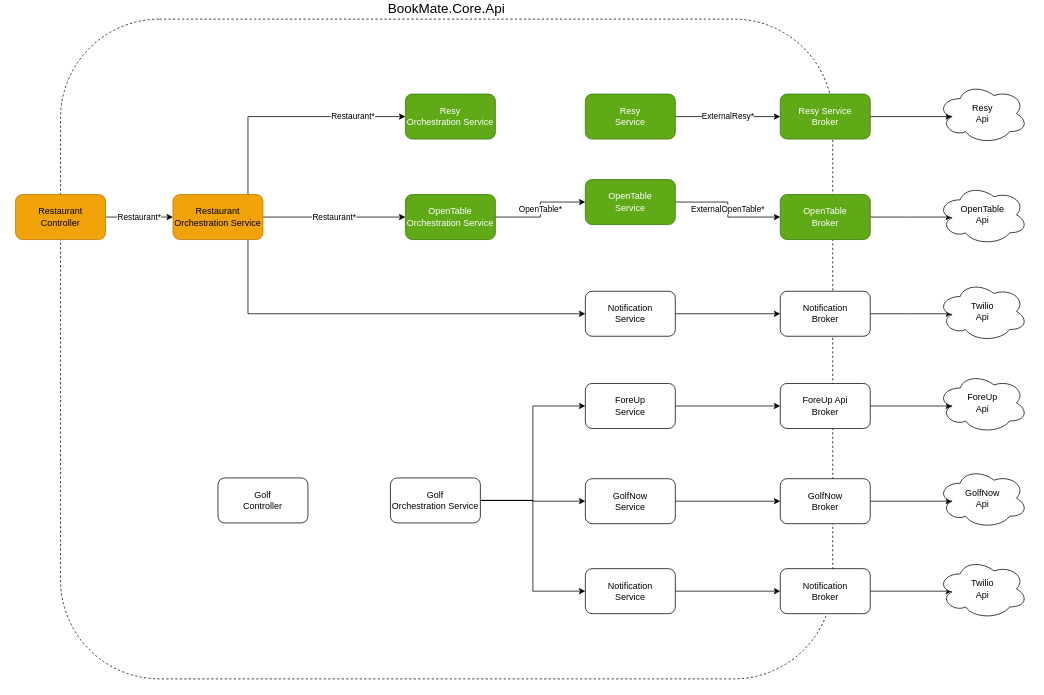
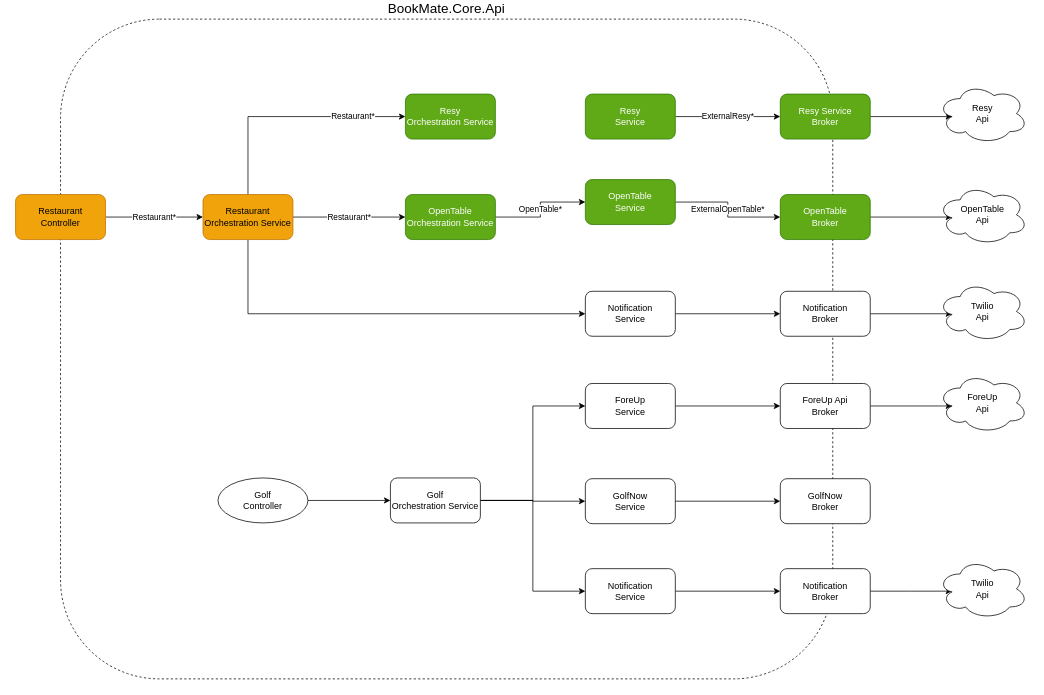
(218, 217) -> (248, 217)
(983, 498) -> none
(263, 501) -> (263, 501)
none -> (346, 501)
(908, 501) -> none
